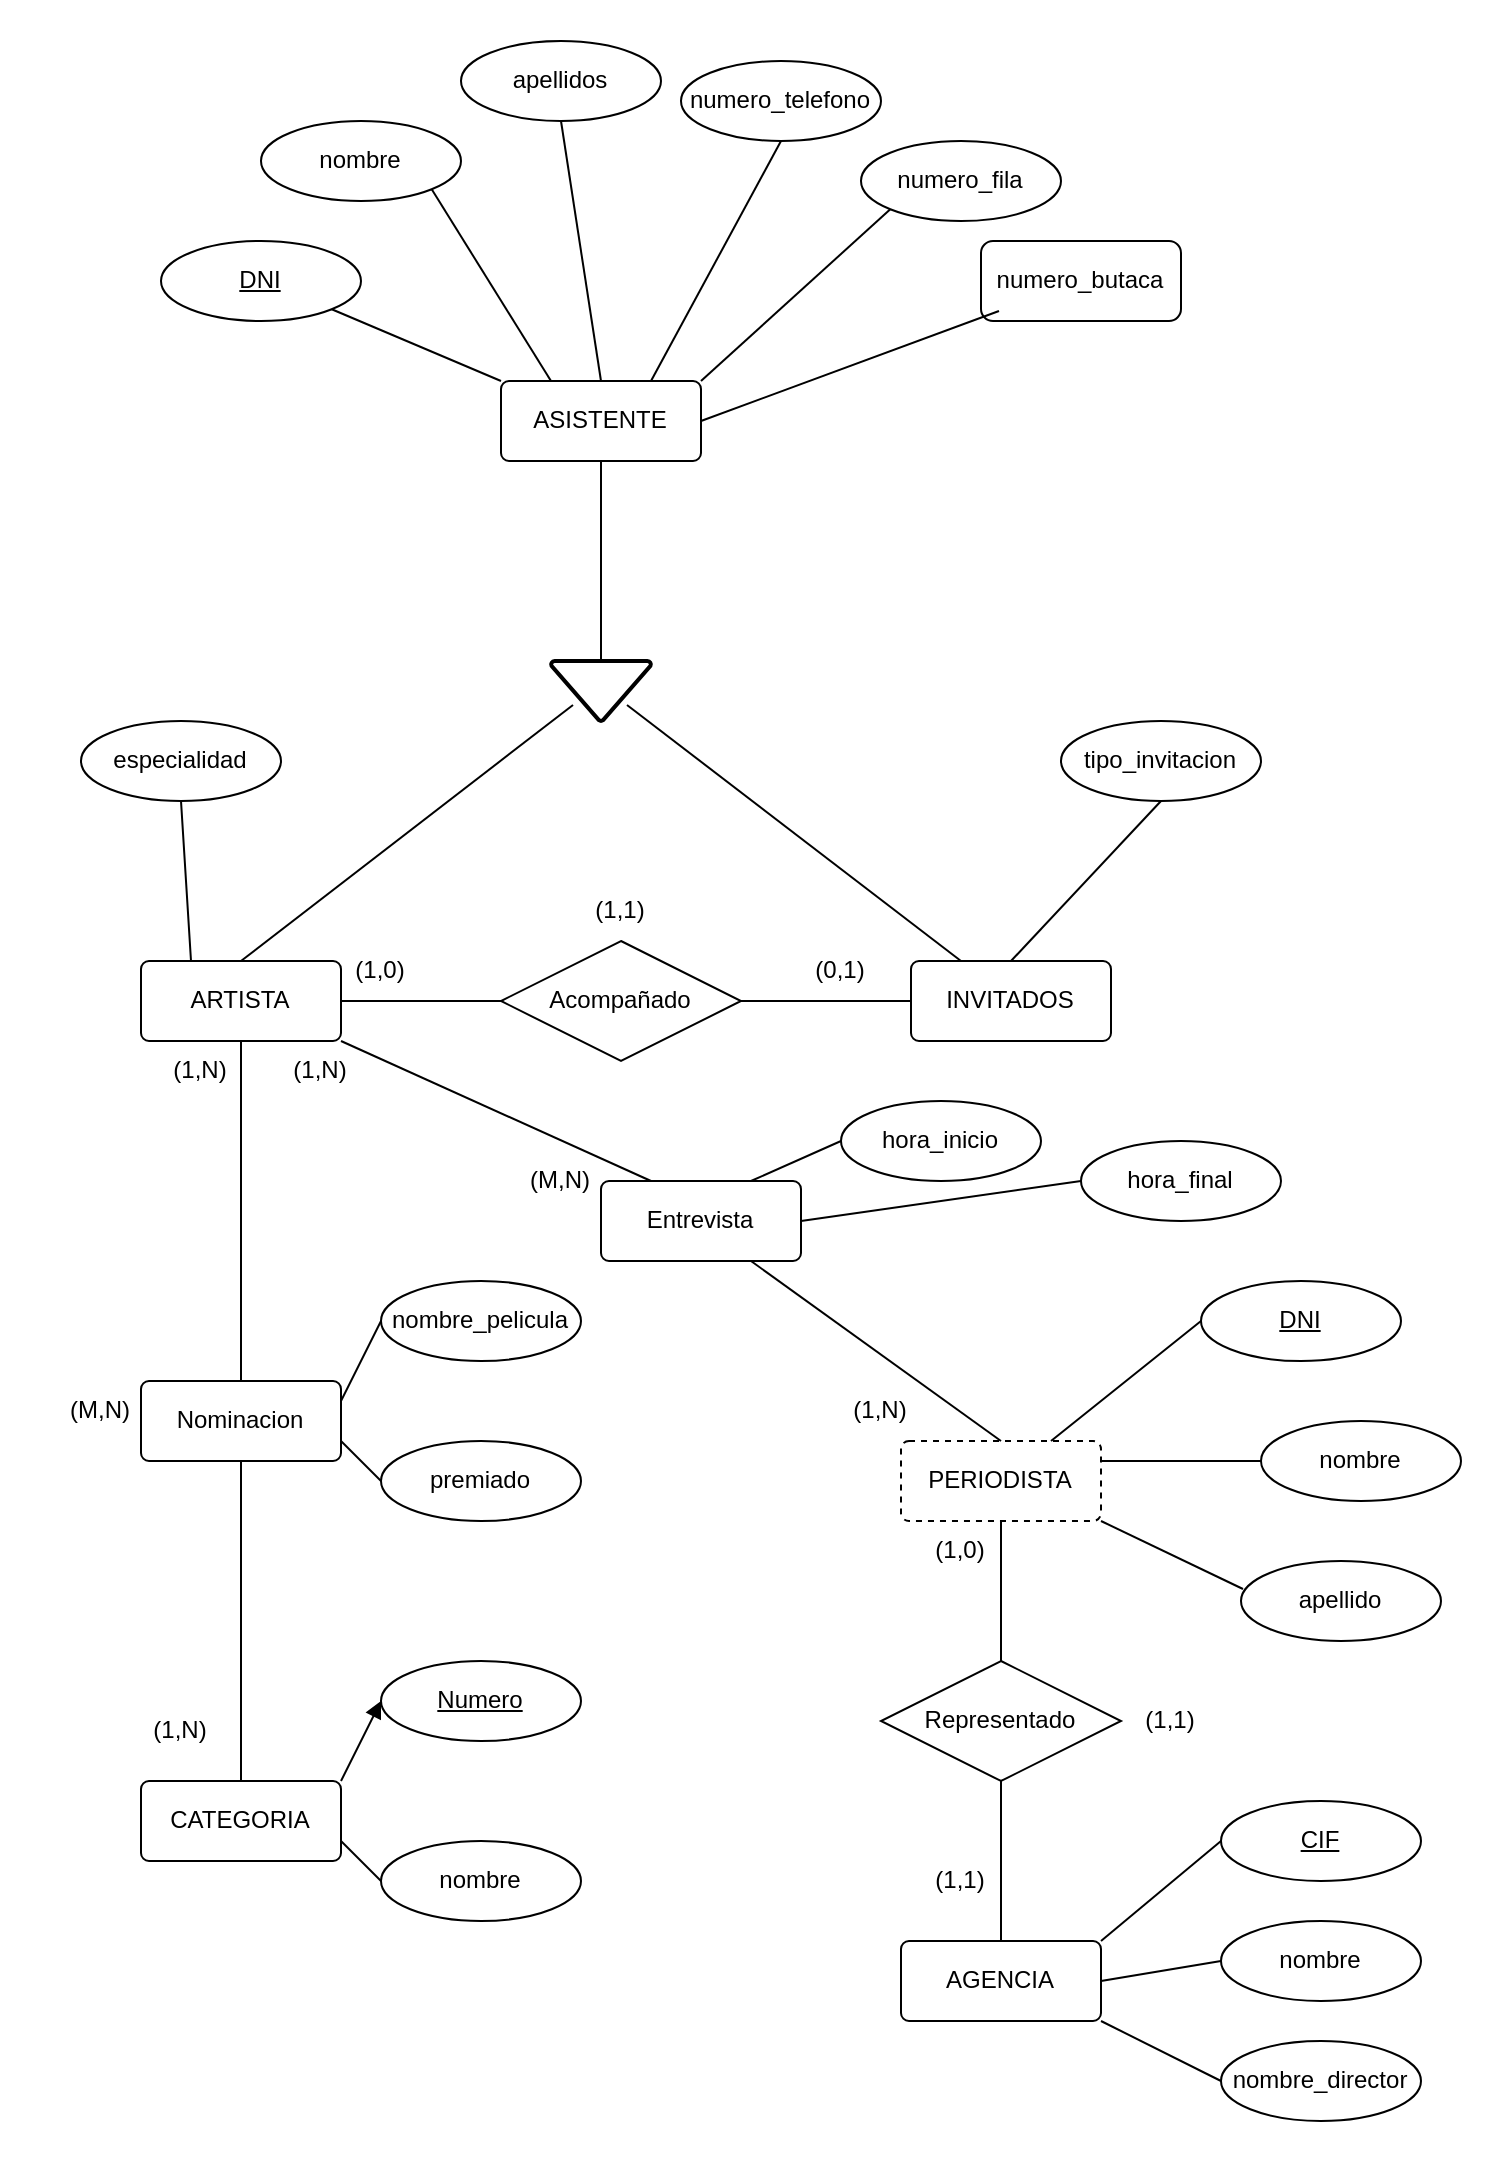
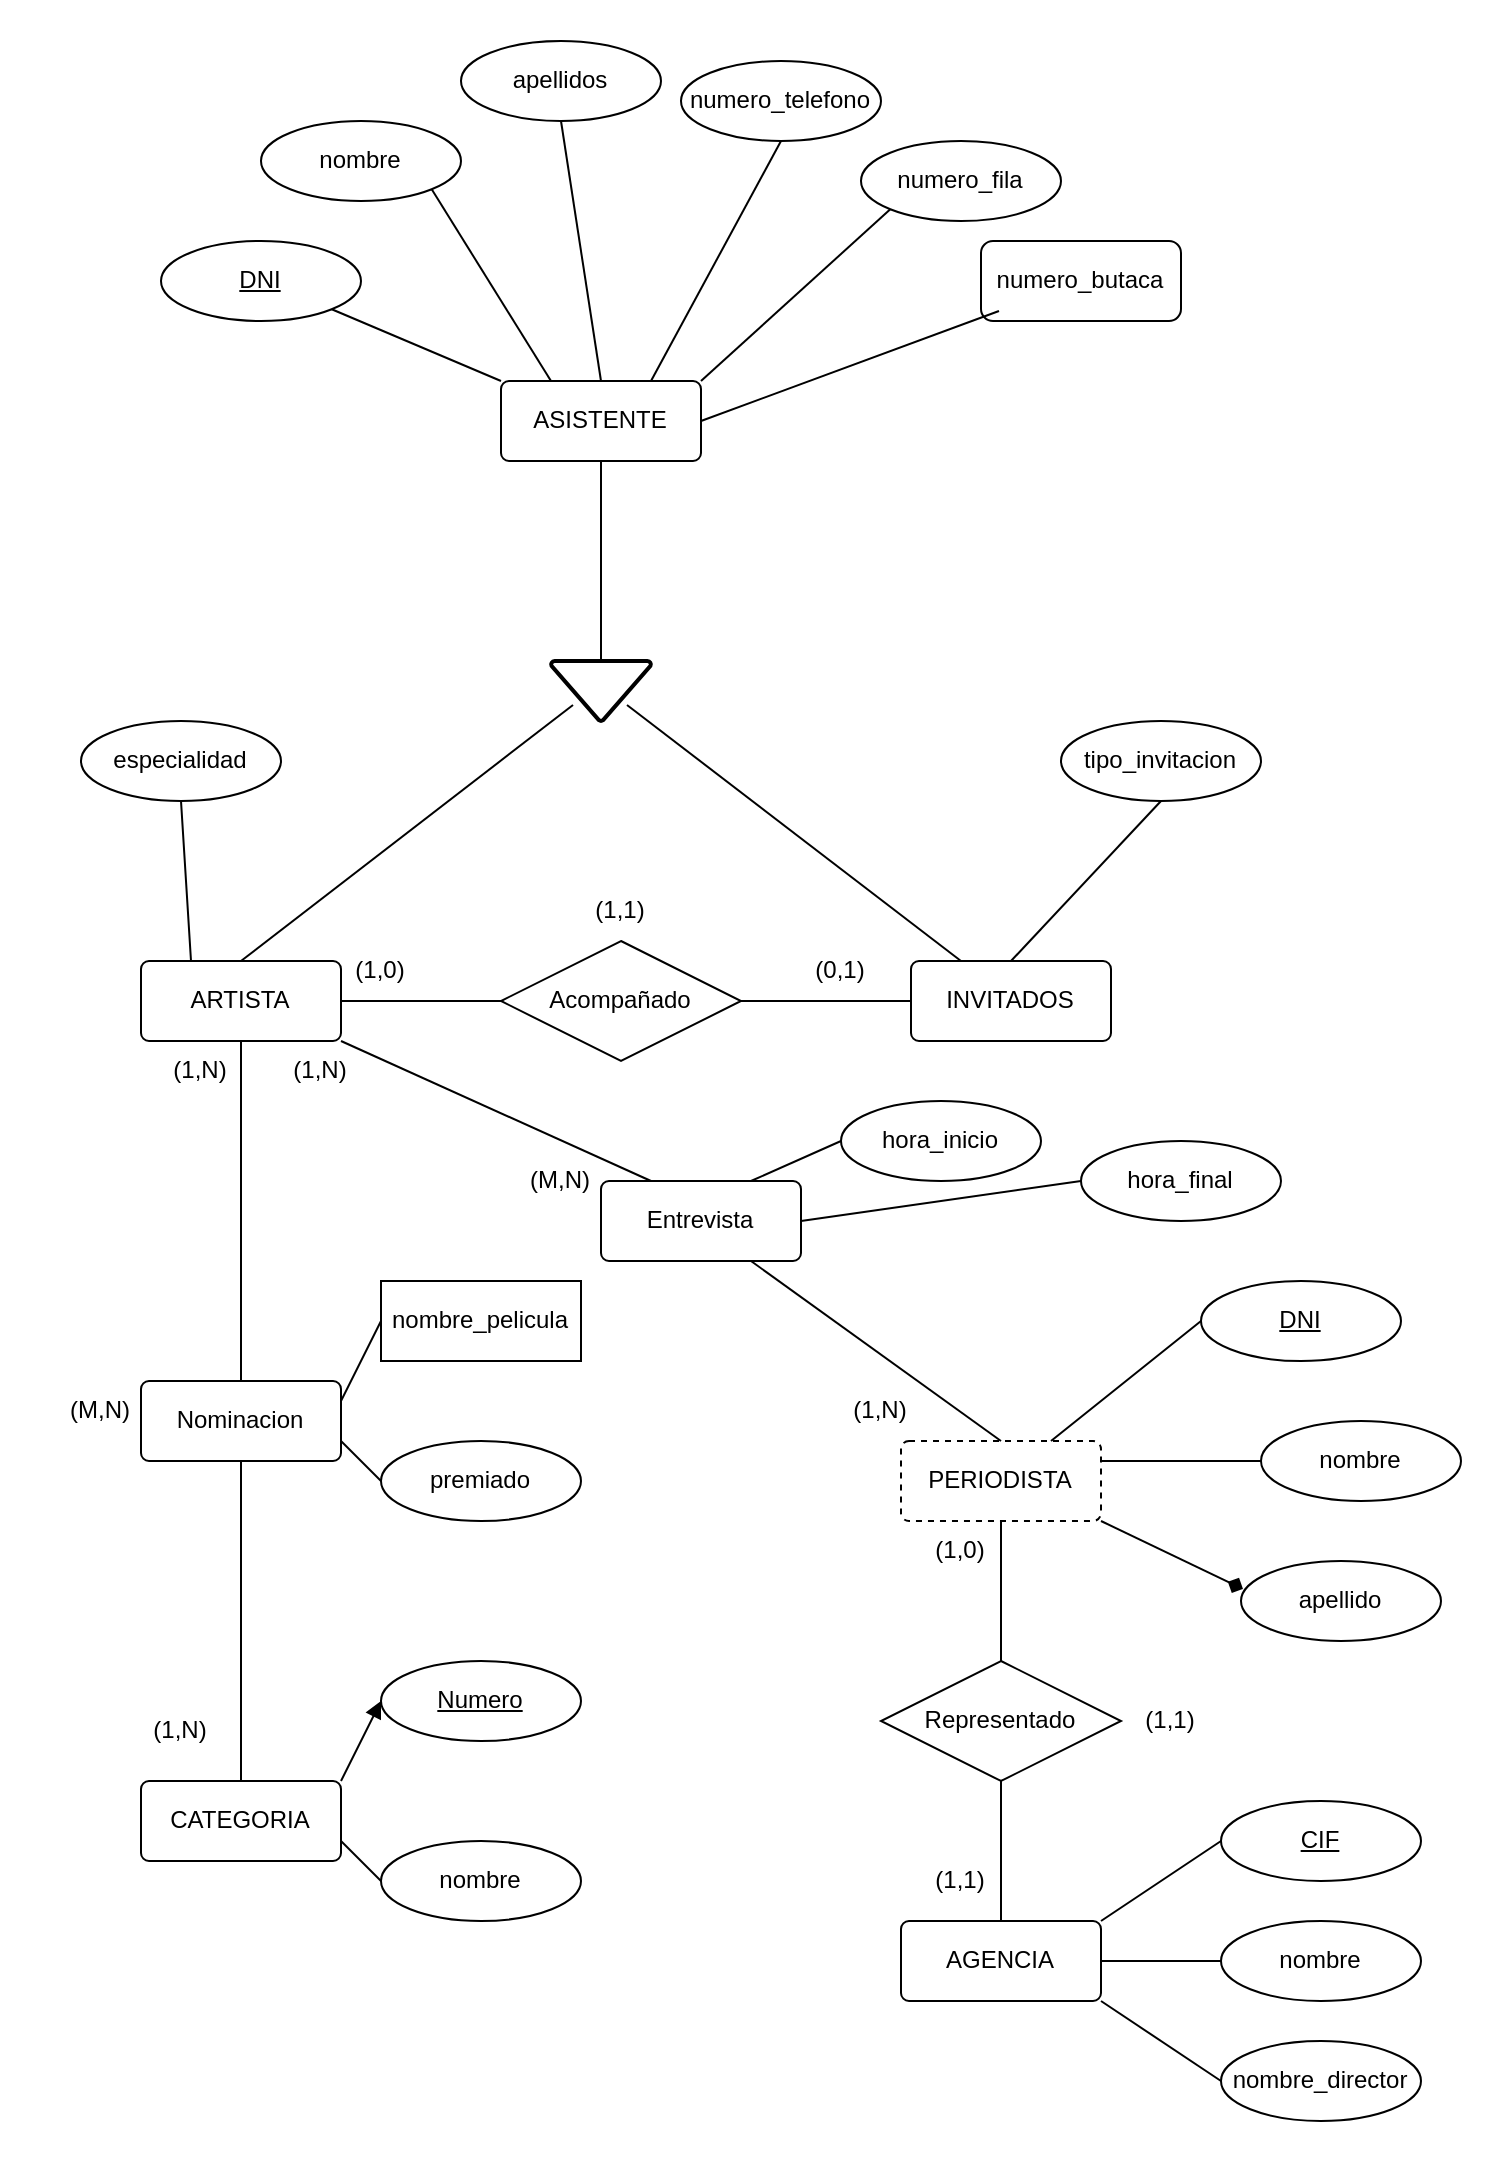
(481, 1321) -> (481, 1321)
(1235, 1585) -> (1228, 1582)
(1001, 1981) -> (1001, 1961)
